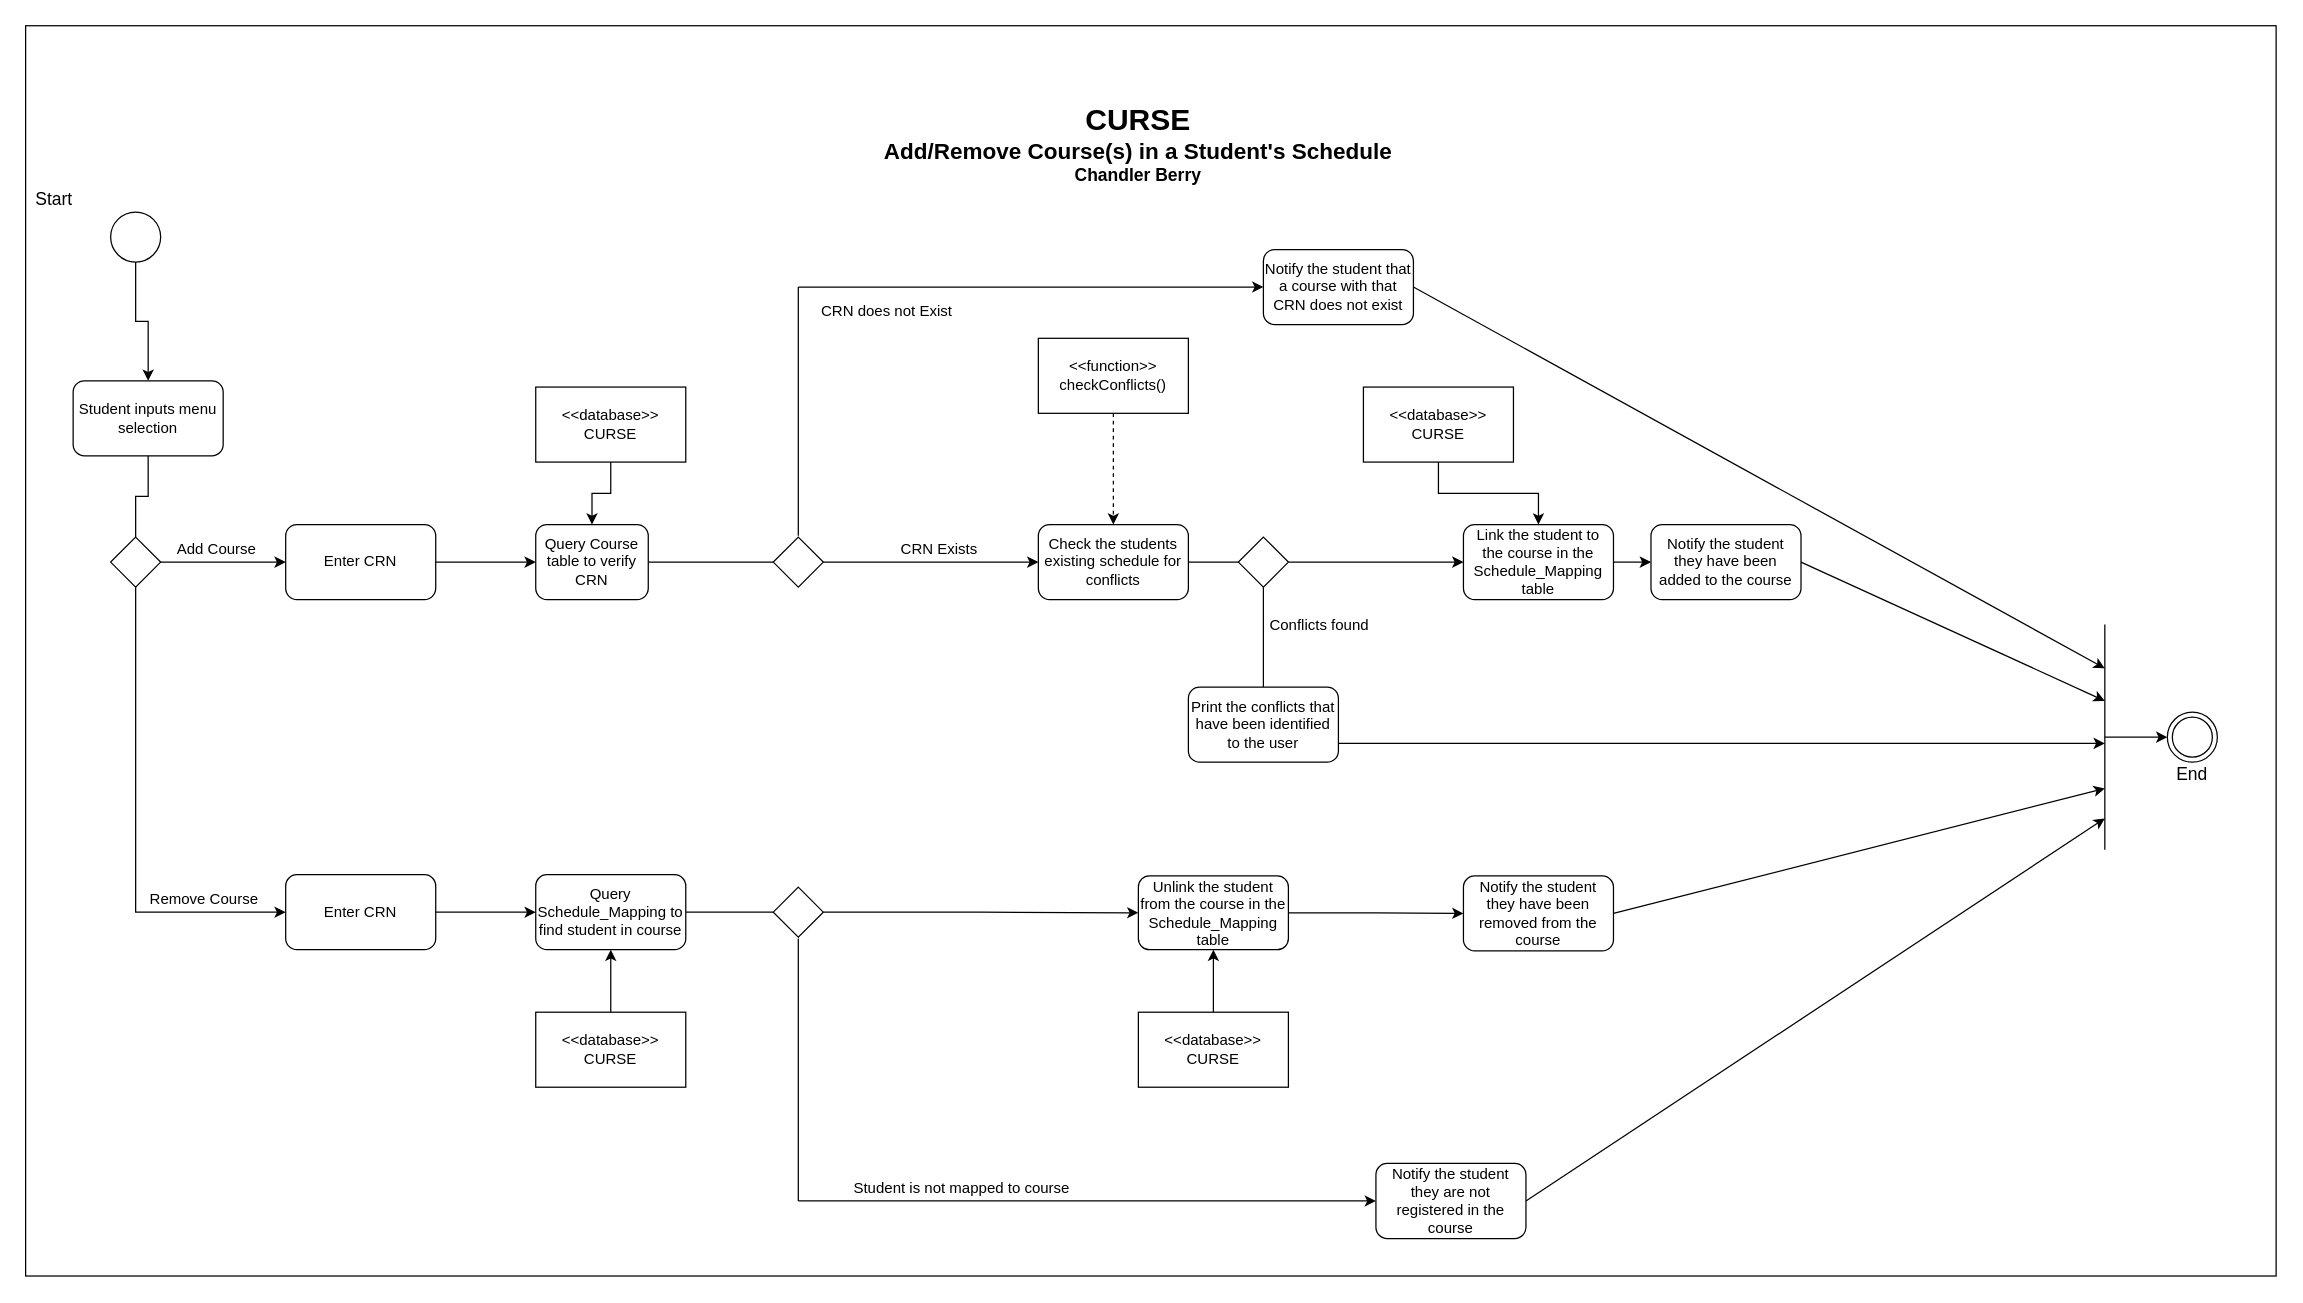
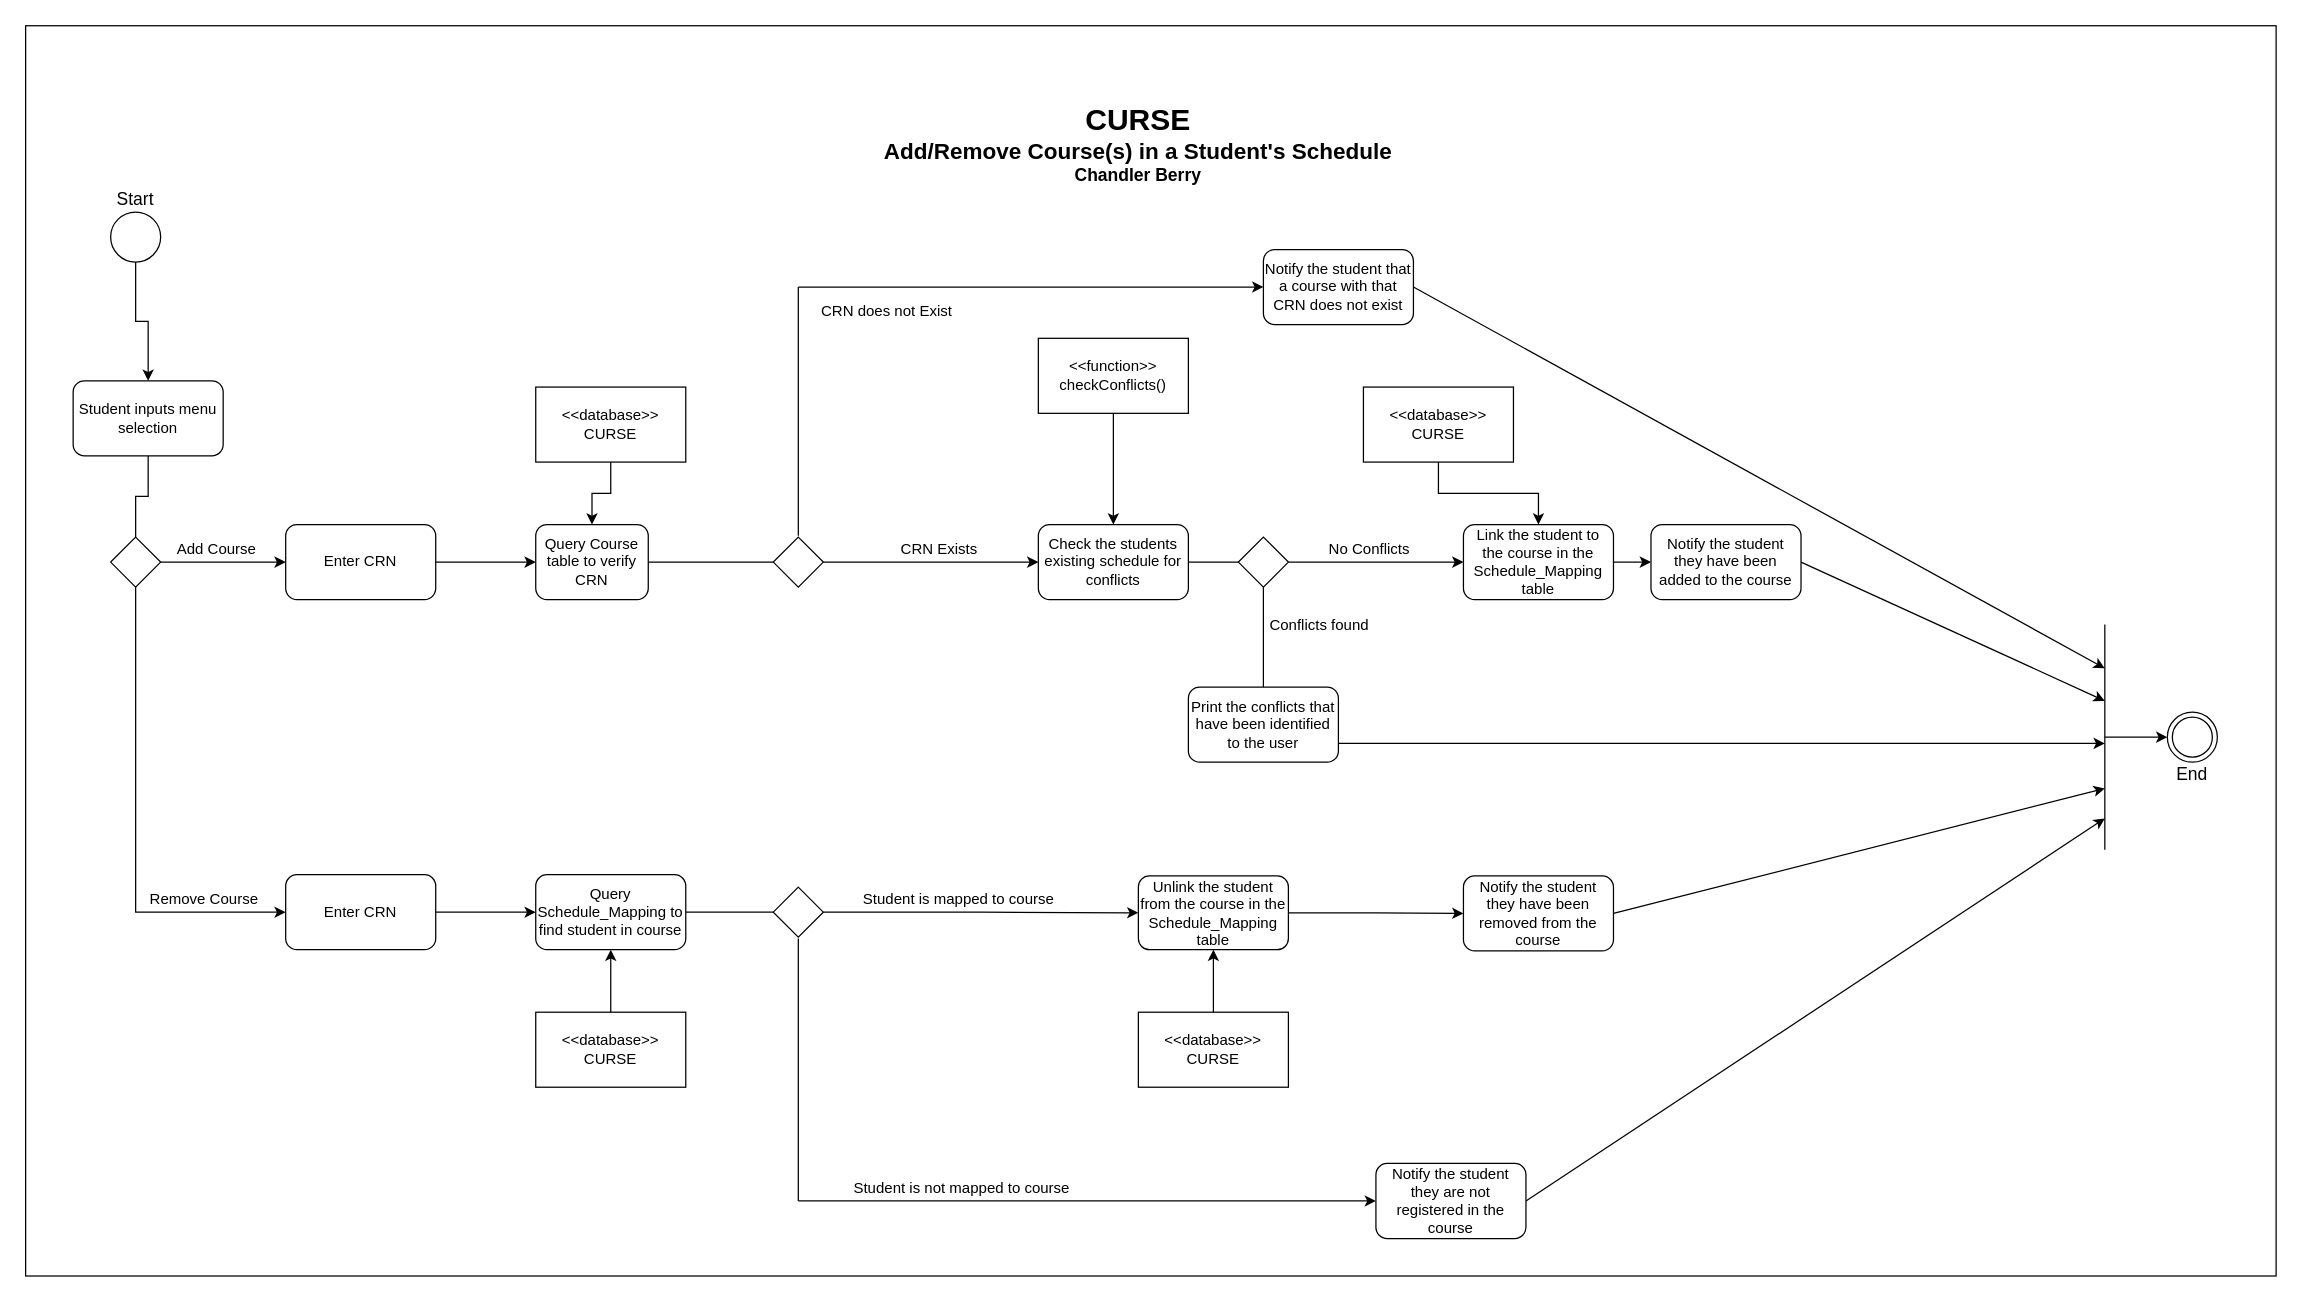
(54, 199) -> (136, 199)
(1113, 465) -> (1113, 465)
none -> (1369, 549)
none -> (959, 899)
